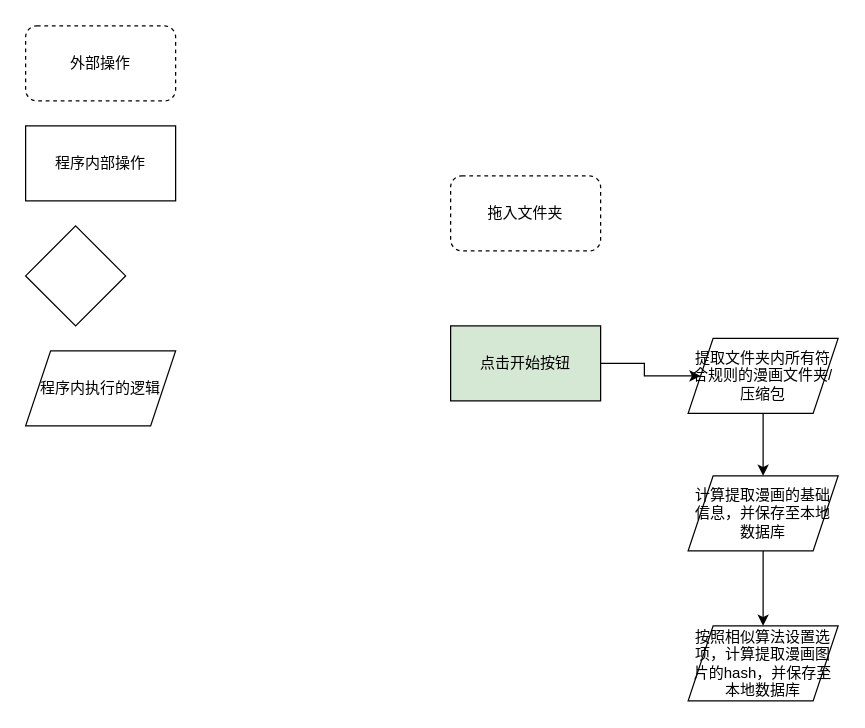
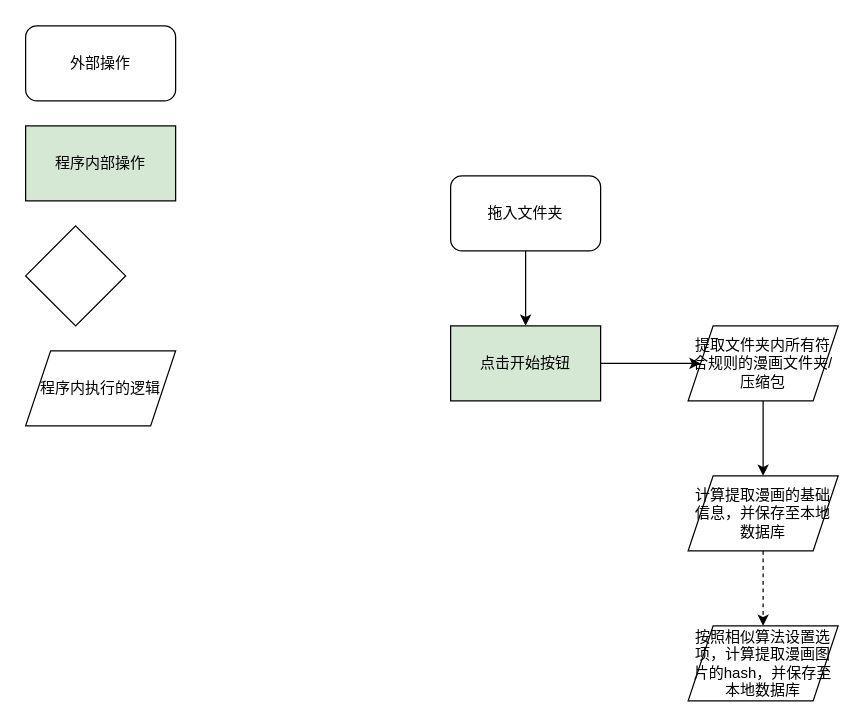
(101, 63) -> (101, 63)
(101, 163) -> (101, 163)
(526, 213) -> (526, 213)
none -> (526, 284)
(763, 376) -> (763, 363)
(763, 585) -> (763, 585)
